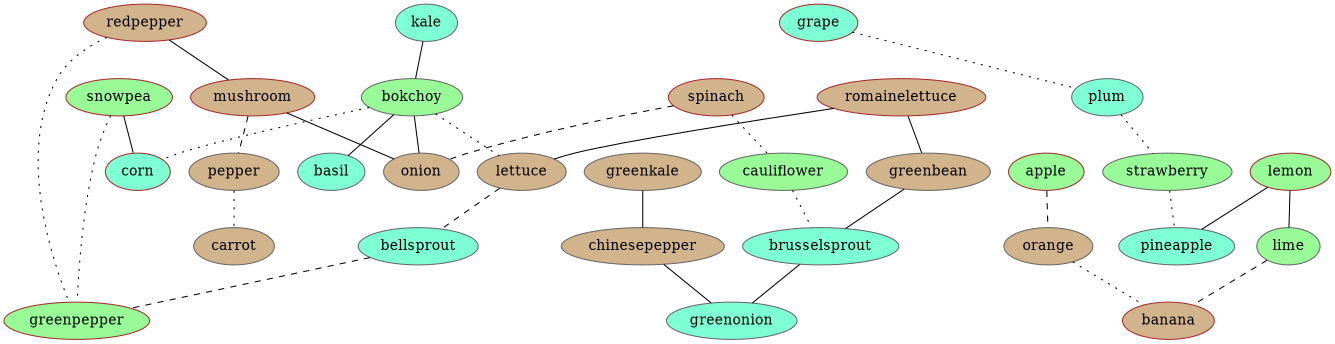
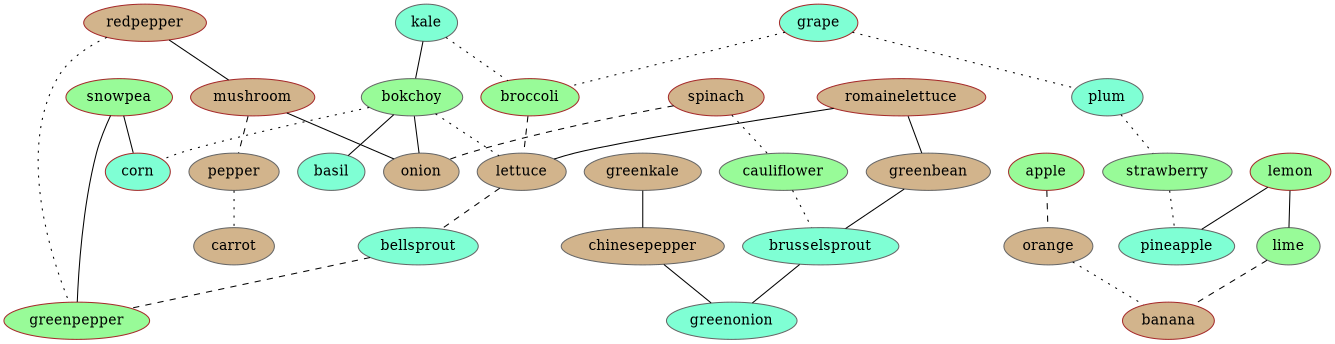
none -> (530, 97)
(86, 207) -> (86, 207)
